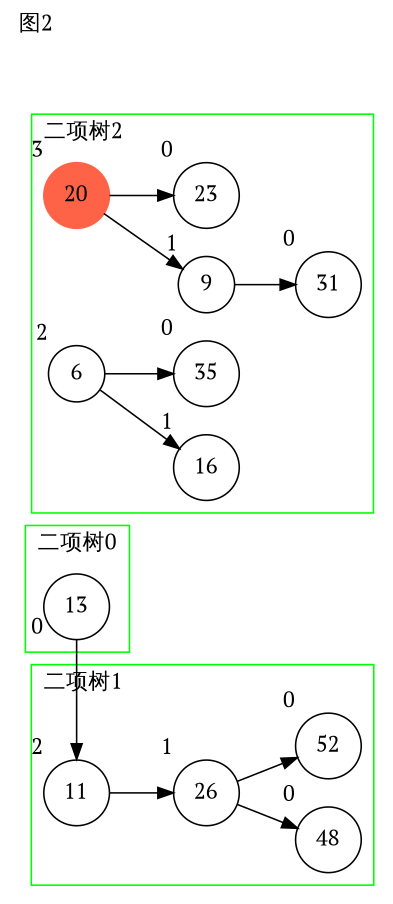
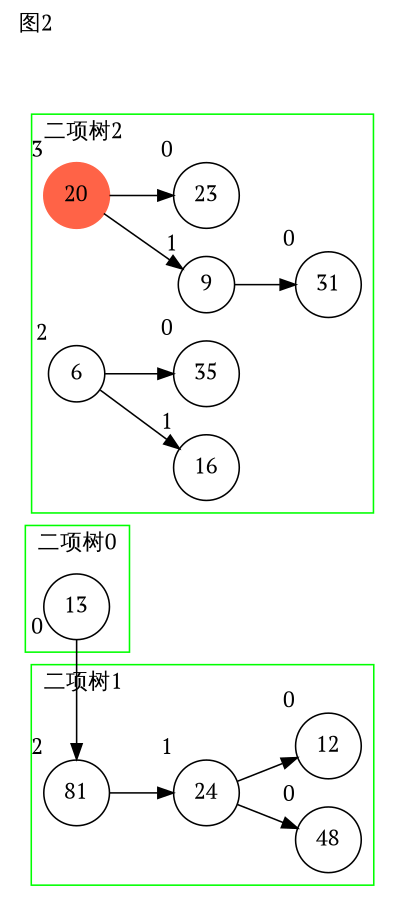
(328, 746) -> (328, 746)
(77, 793) -> (77, 793)
(206, 793) -> (206, 793)
